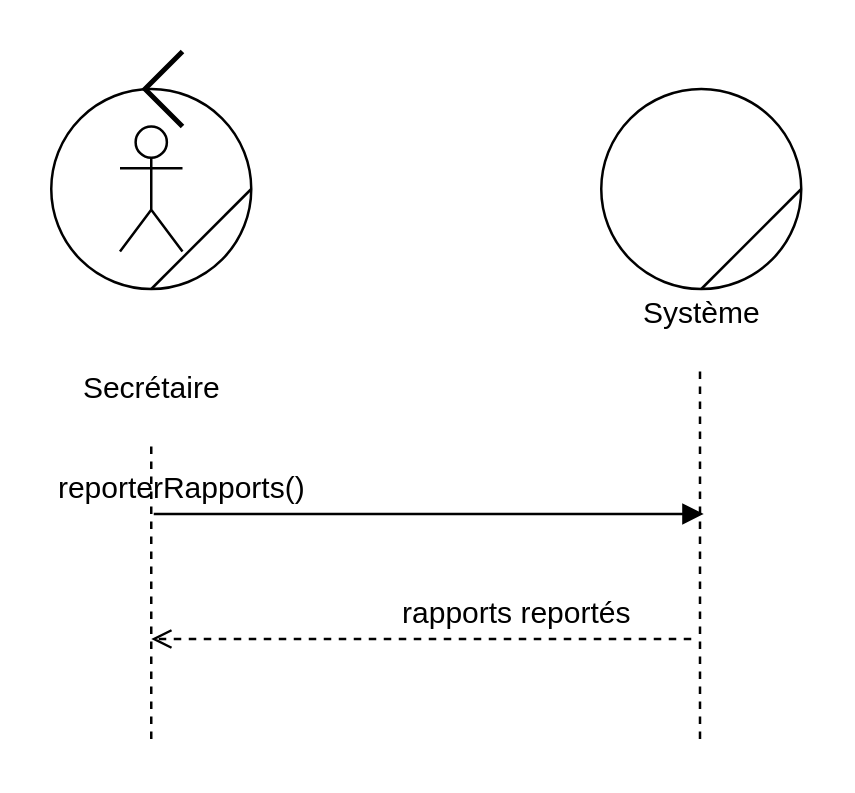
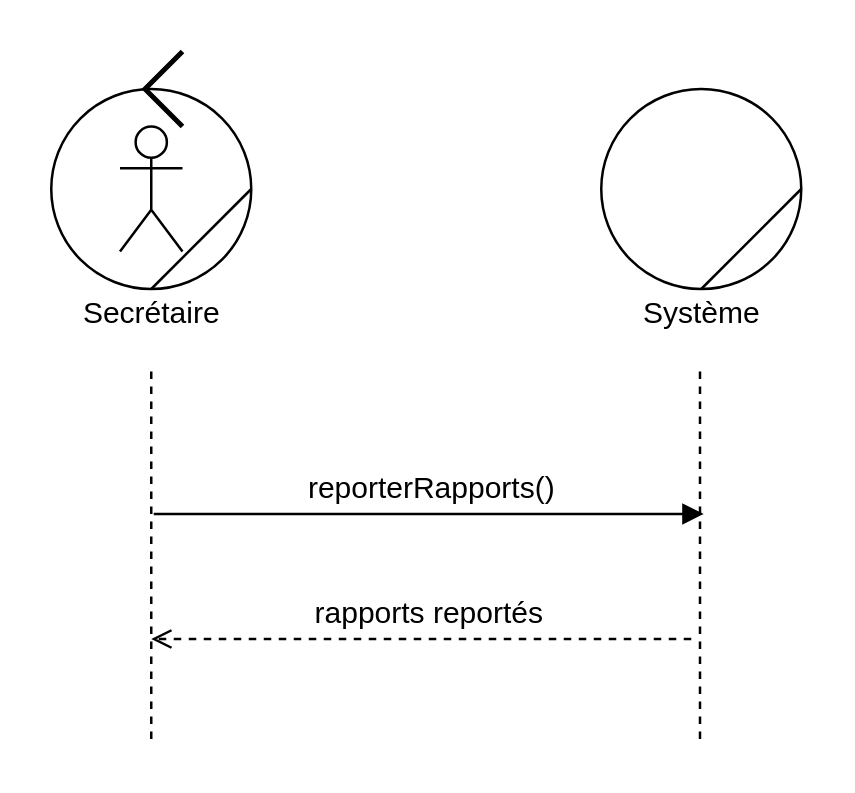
(151, 389) -> (151, 314)
(181, 489) -> (431, 489)
(516, 614) -> (429, 614)
